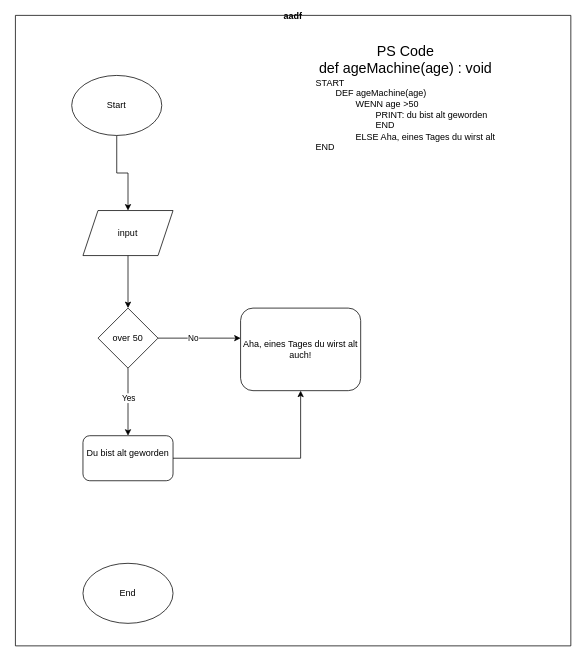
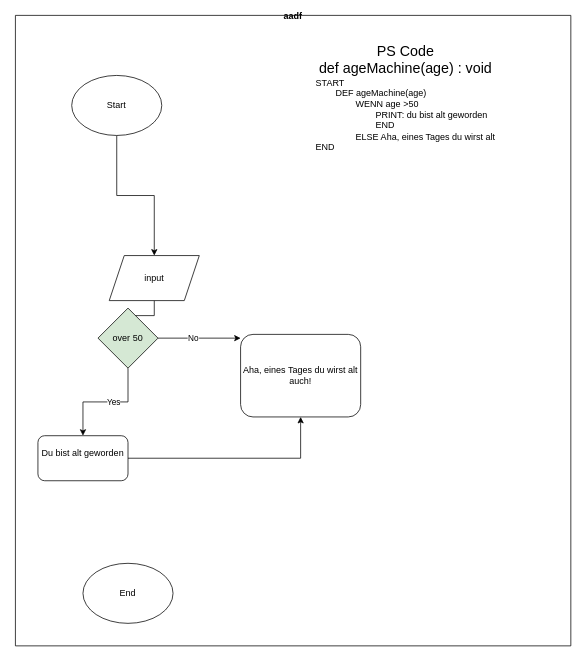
(128, 233) -> (154, 278)
(128, 338) -> (128, 338)
(300, 349) -> (300, 375)
(128, 458) -> (83, 458)
